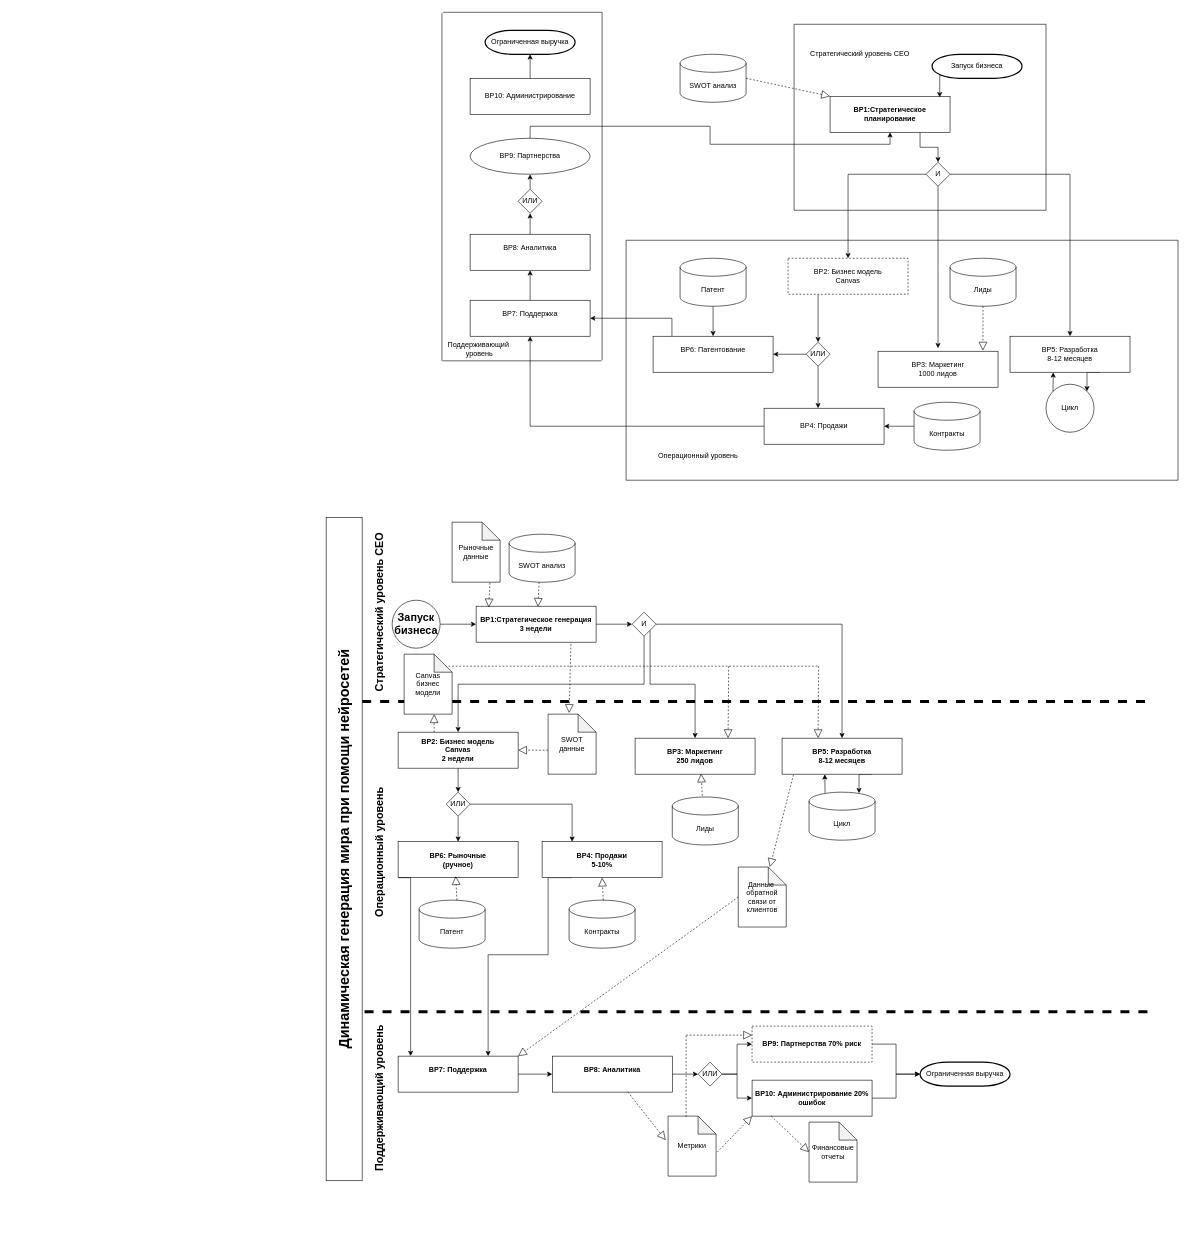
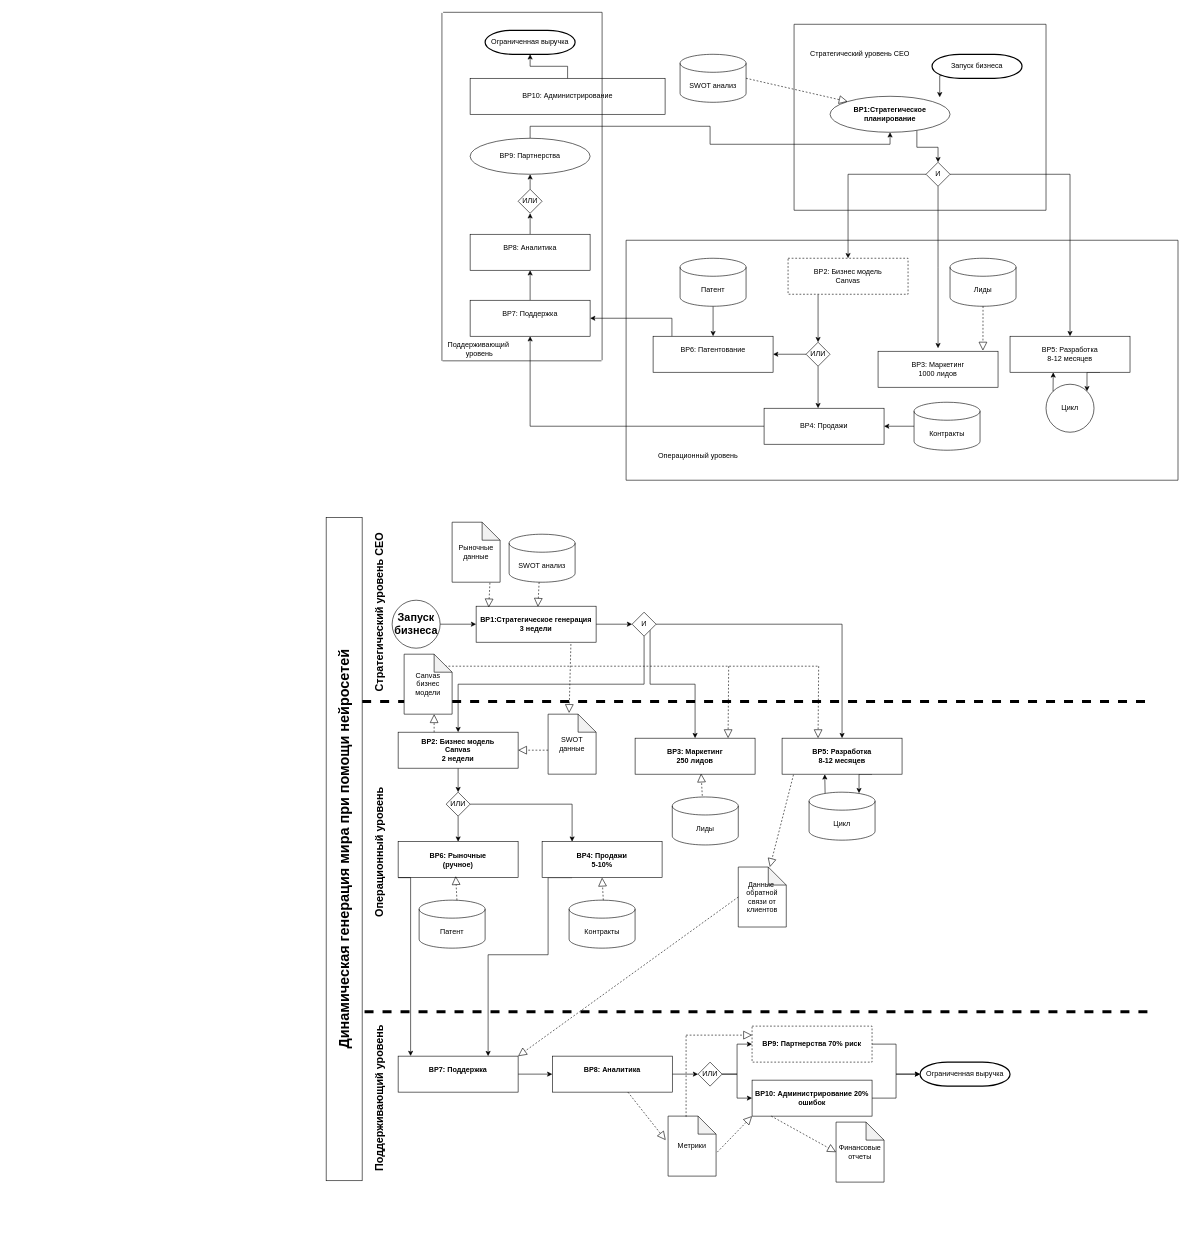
(530, 96) -> (568, 96)
(890, 114) -> (890, 114)
(833, 1152) -> (860, 1152)
